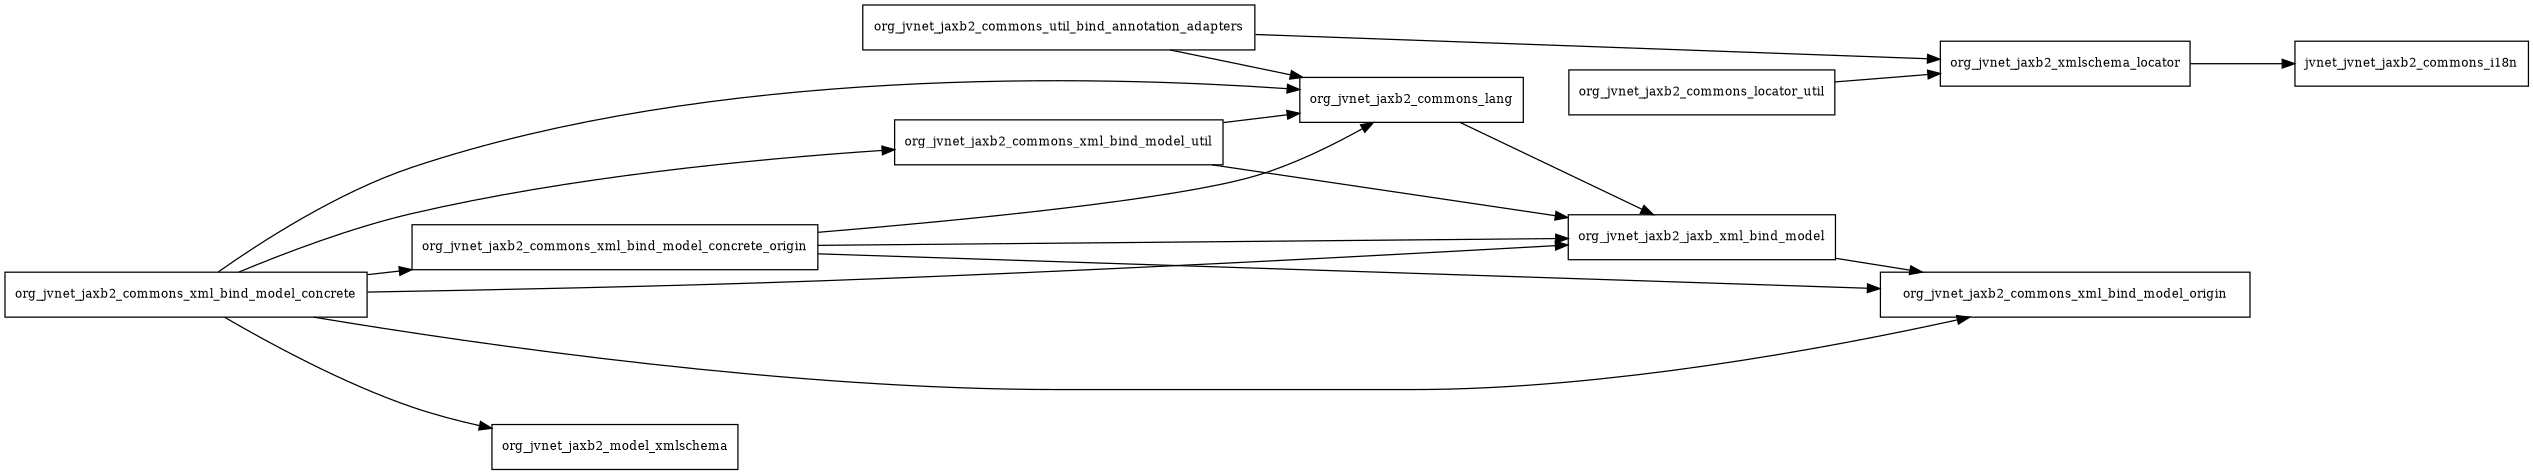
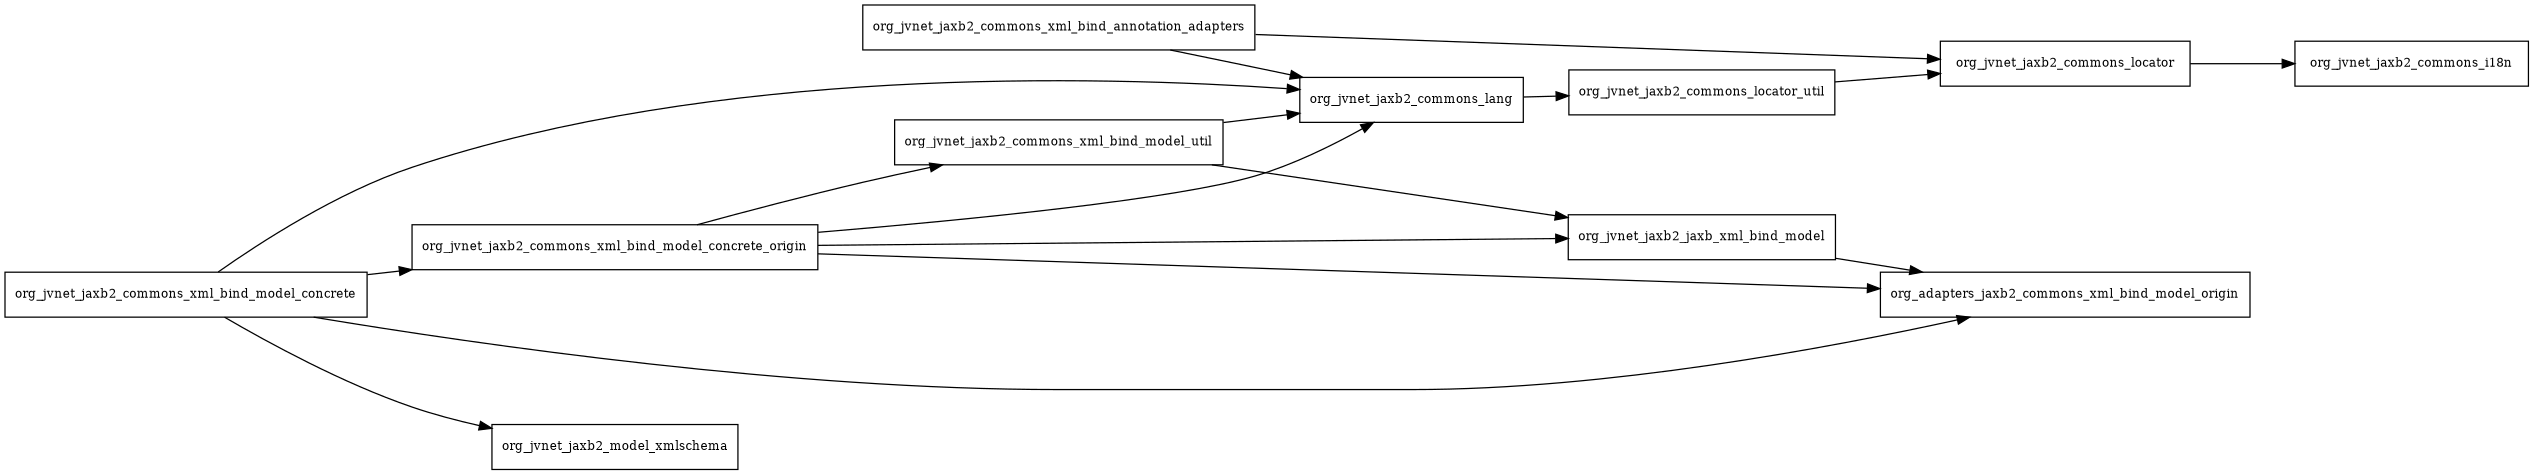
(1059, 27) -> (1059, 27)
(2065, 64) -> (2065, 64)
(2412, 64) -> (2412, 64)
(1551, 166) -> (1540, 97)
(555, 186) -> (813, 194)
(961, 275) -> none
(2065, 295) -> (2065, 295)
